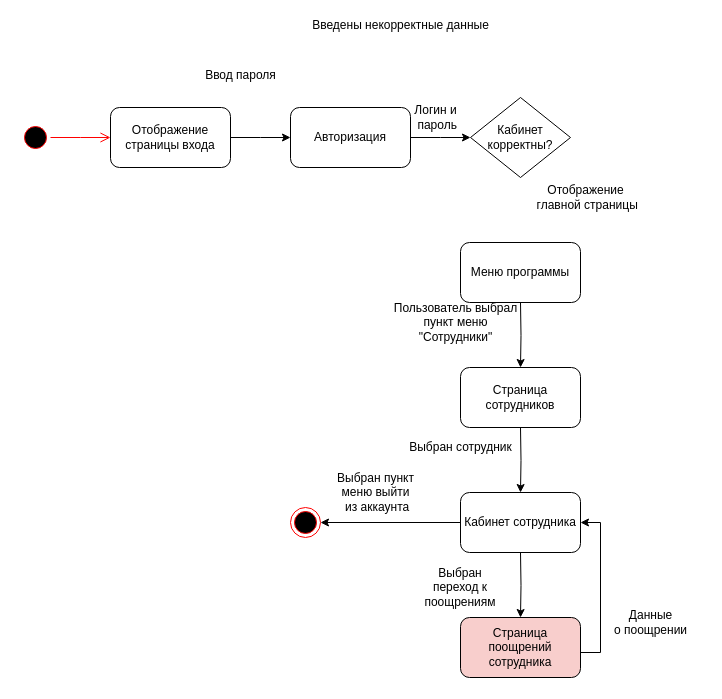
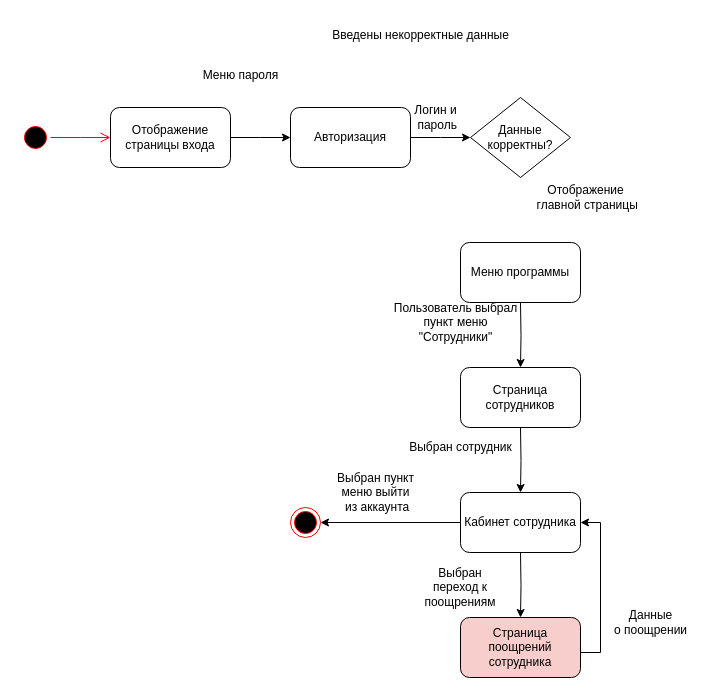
(401, 26) -> (421, 36)
(241, 76) -> (241, 76)
(521, 138) -> (521, 138)
